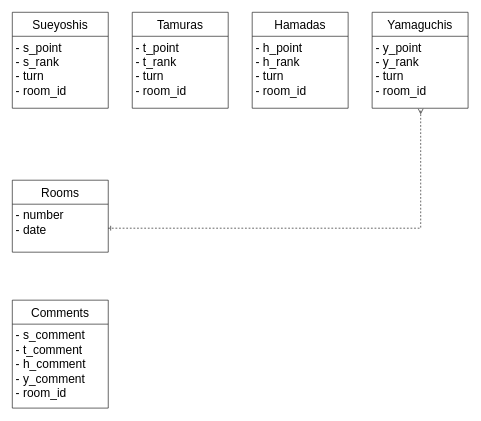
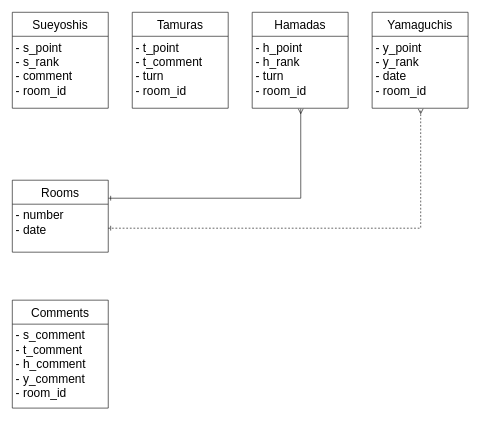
(43, 48) -> (43, 48)
(163, 48) -> (163, 48)
(403, 48) -> (403, 48)
none -> (249, 198)
